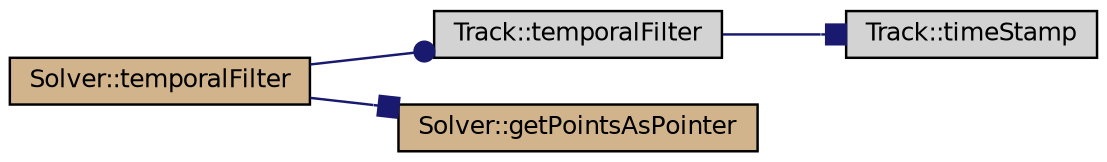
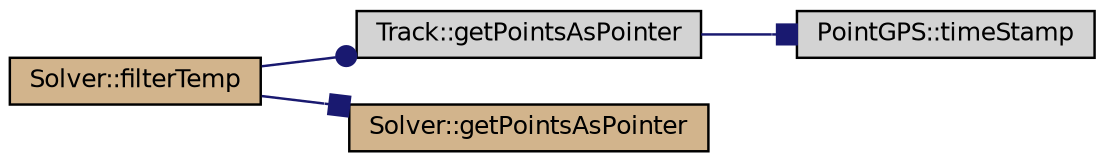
(578, 34) -> (529, 34)
(972, 34) -> (946, 34)
(160, 81) -> (135, 81)
